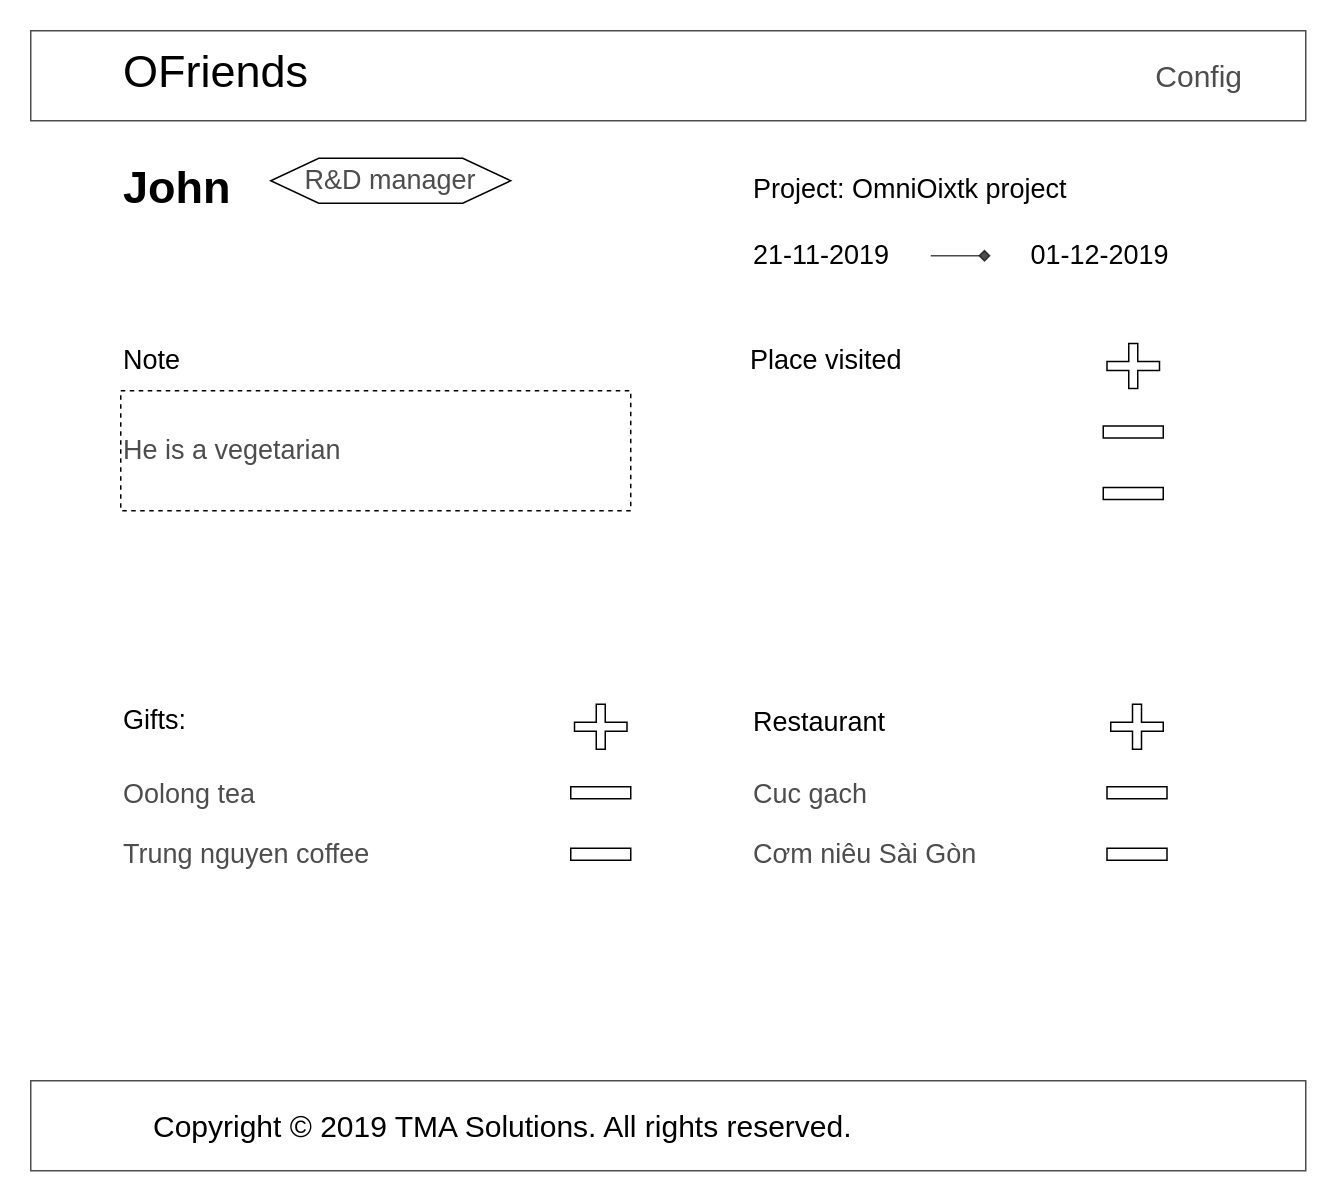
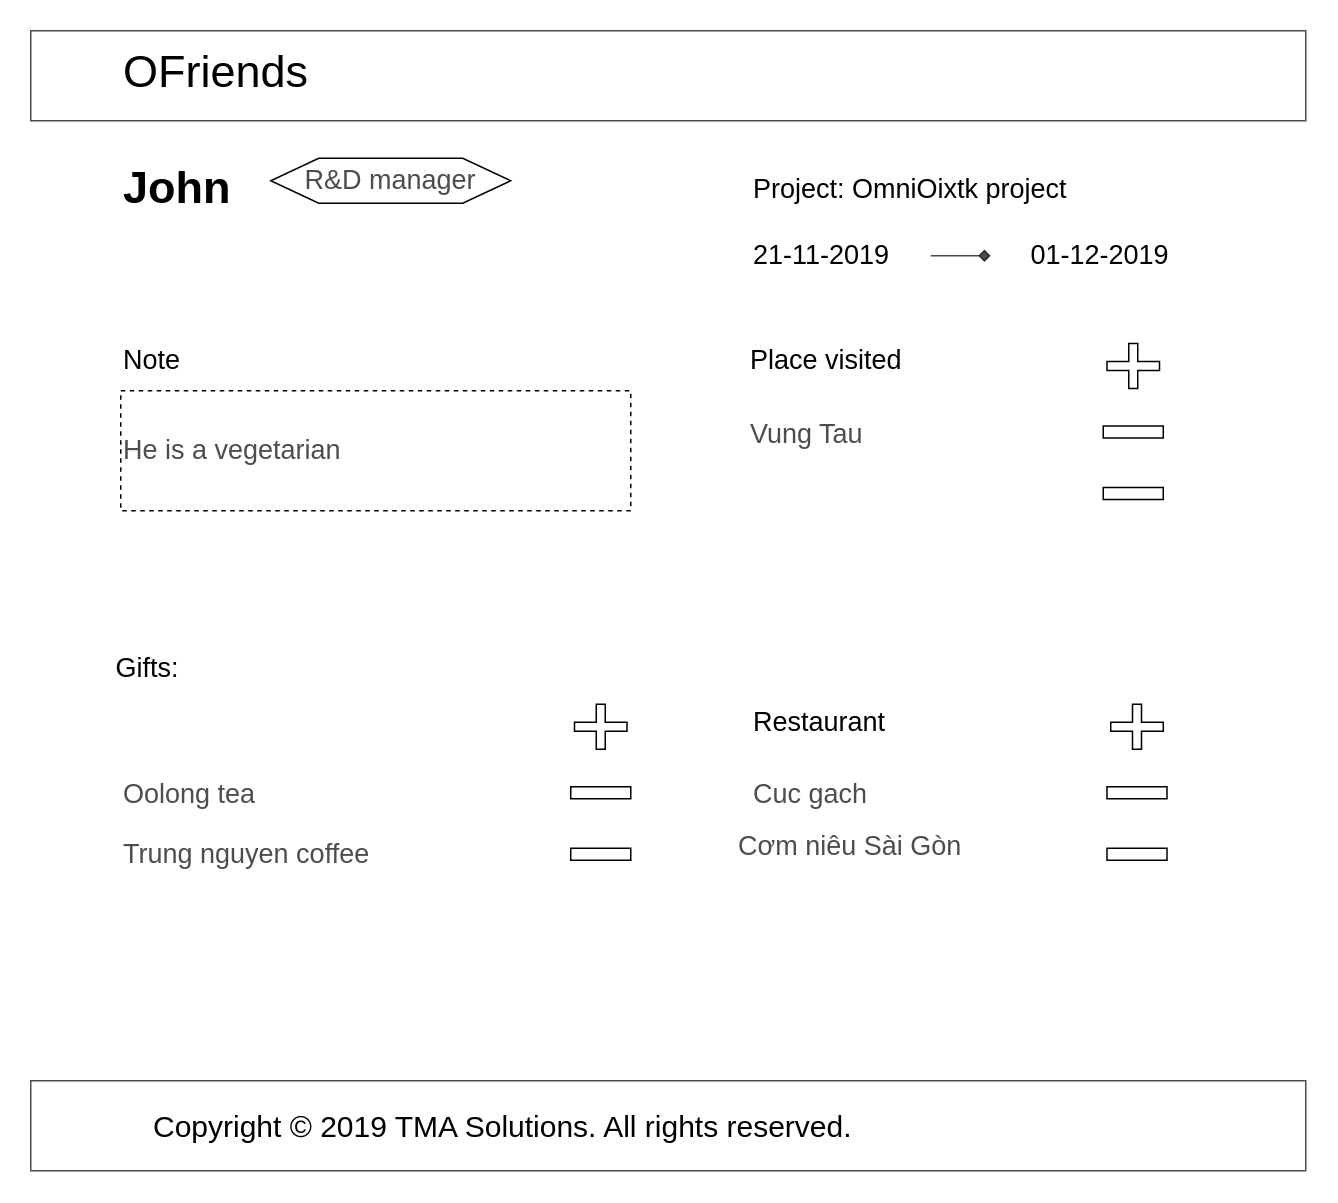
(1186, 76) -> none
none -> (822, 434)
(158, 719) -> (151, 667)
(916, 854) -> (901, 847)
